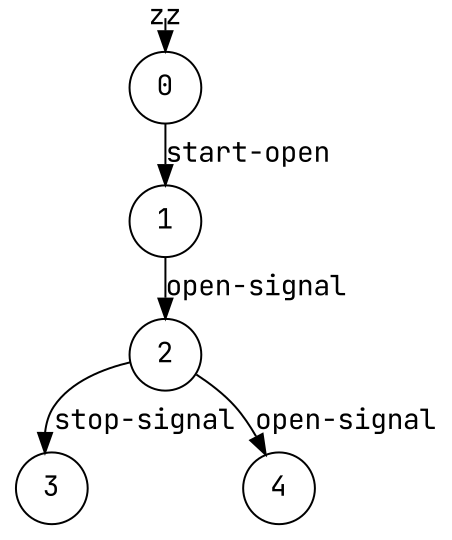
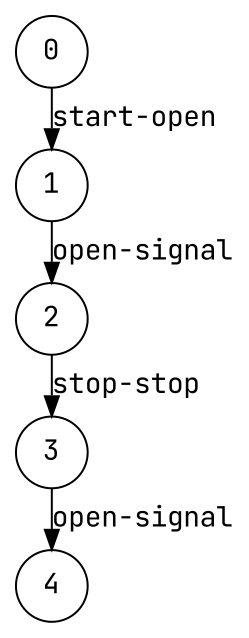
(165, 17) -> none
(230, 401) -> (52, 509)
(144, 422) -> (127, 386)
